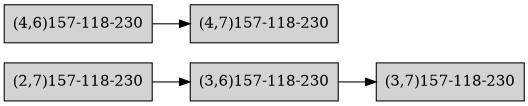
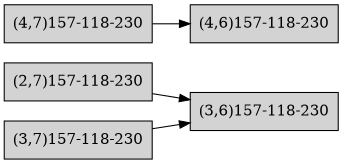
(166, 24) -> (166, 24)
(352, 82) -> (166, 127)
